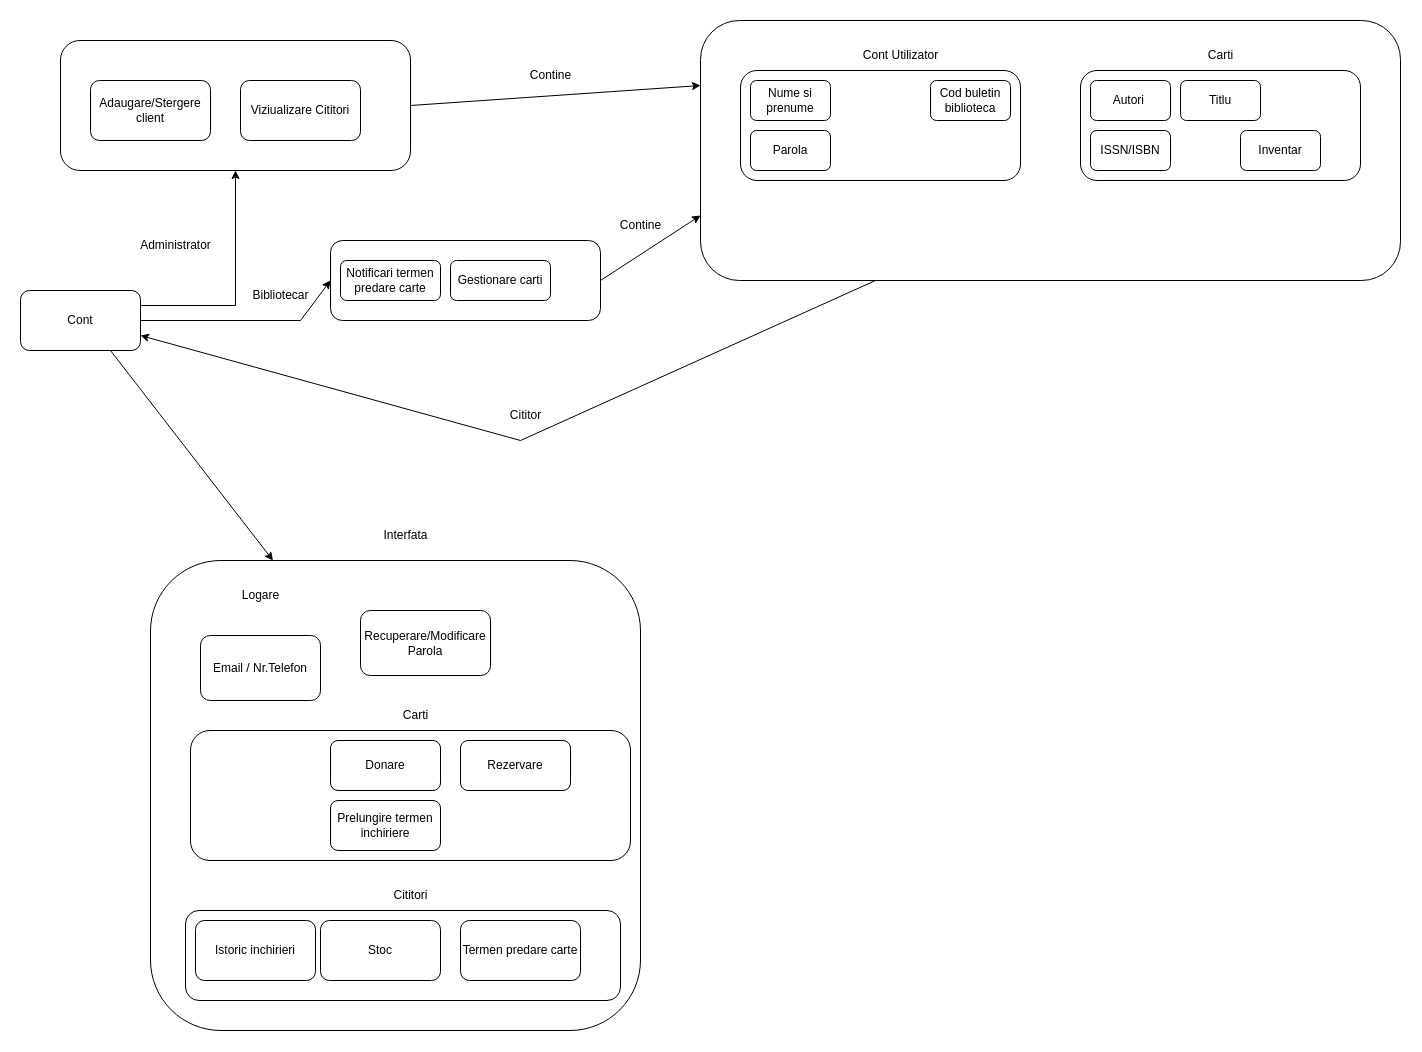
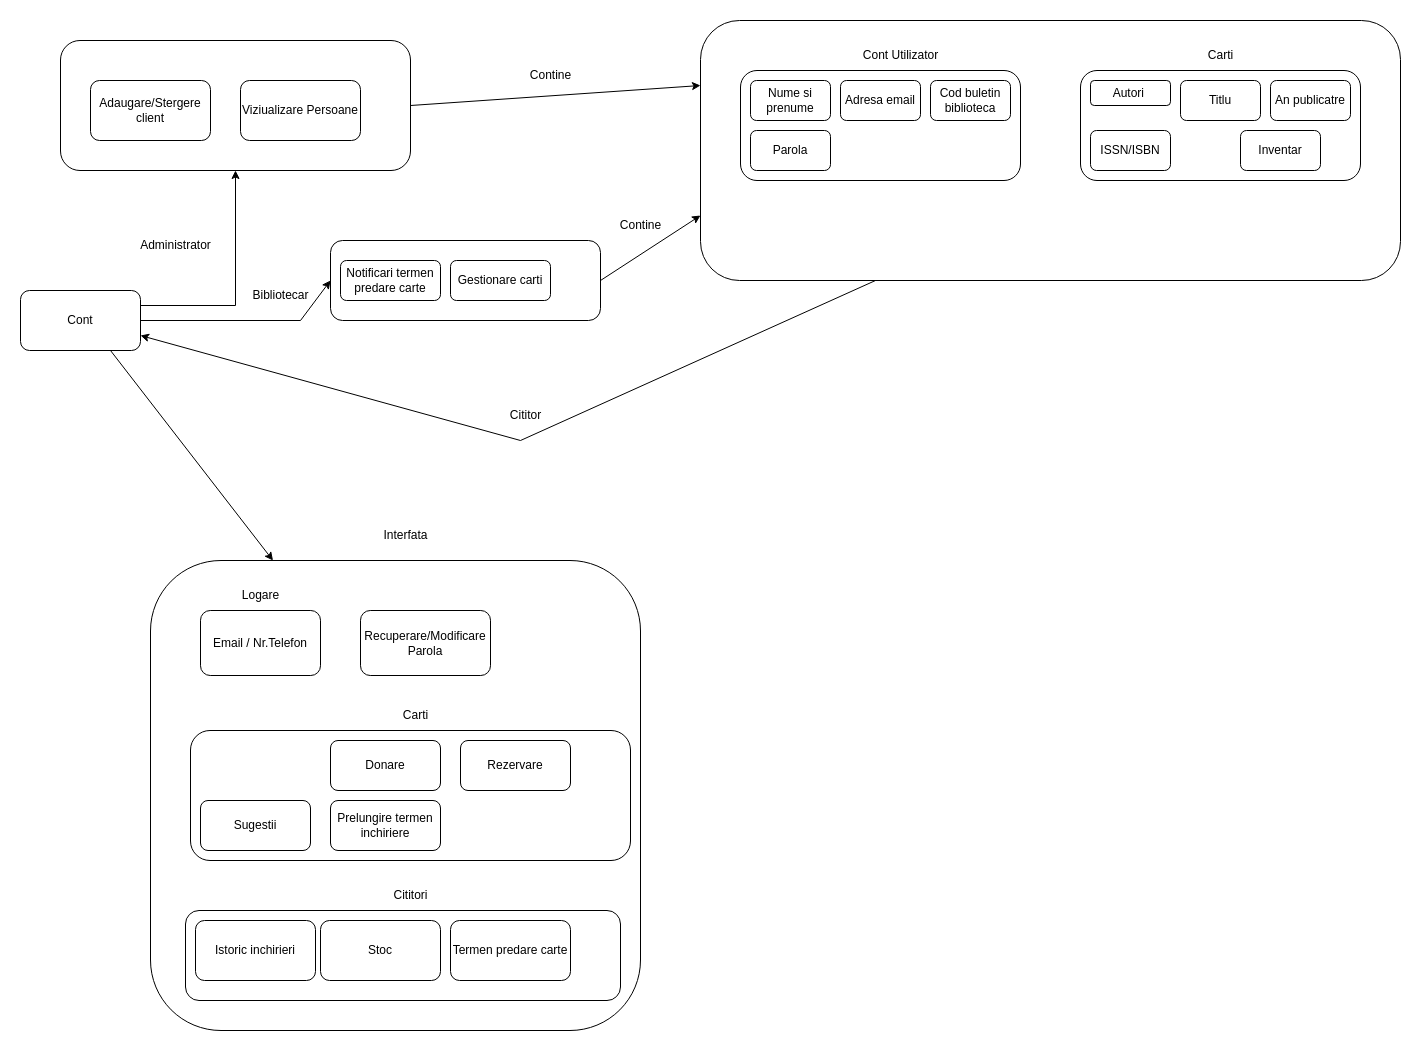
none -> (881, 101)
(1131, 101) -> (1131, 93)
none -> (1311, 101)
(301, 111) -> (301, 111)
(261, 668) -> (261, 643)
none -> (256, 826)
(521, 951) -> (511, 951)
